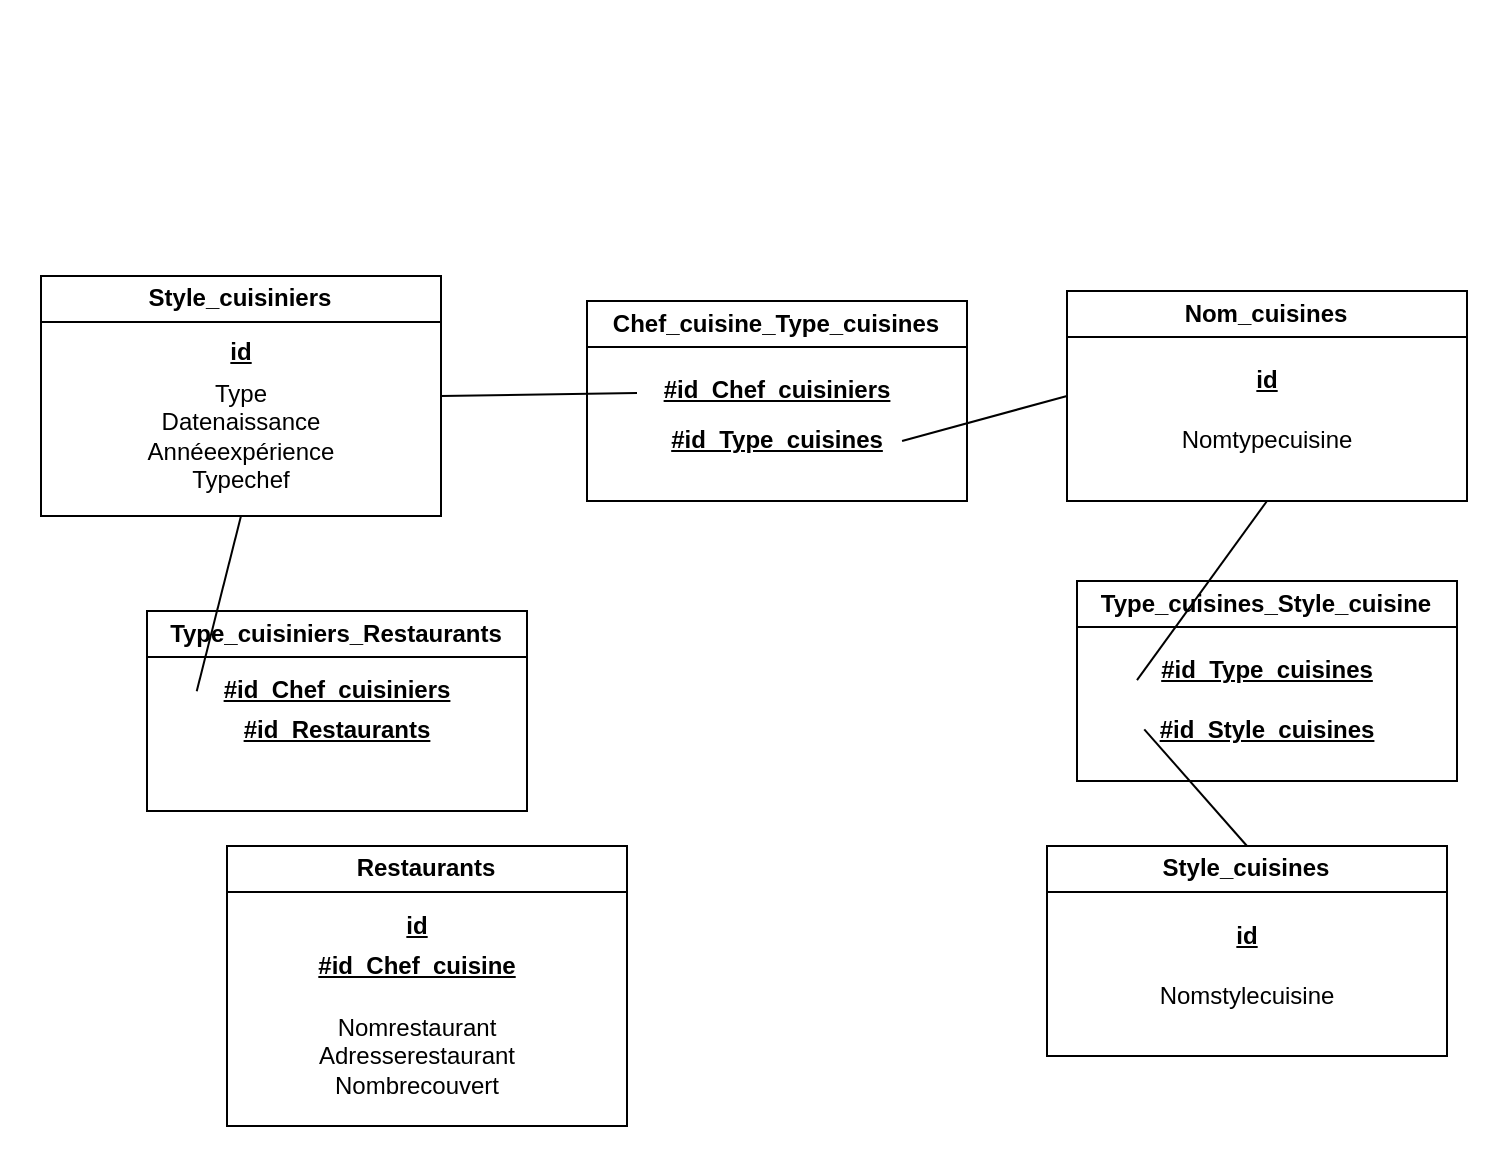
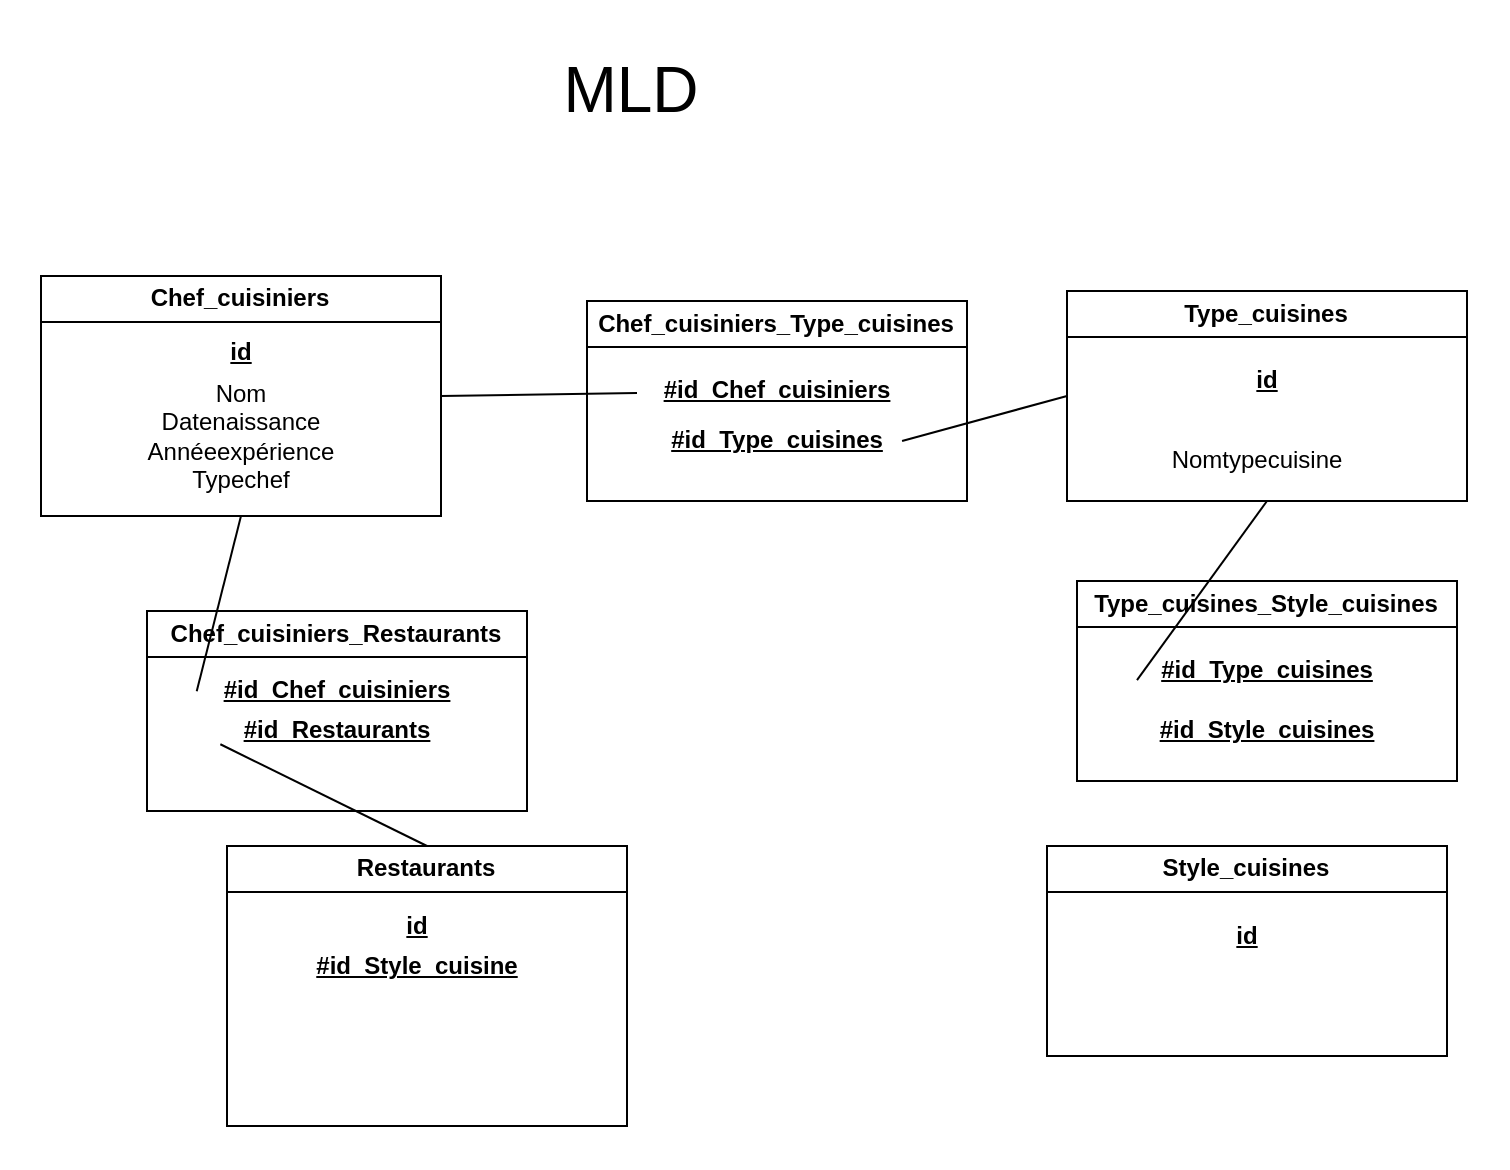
none -> (631, 91)
(241, 299) -> (241, 299)
(1267, 315) -> (1267, 315)
(777, 325) -> (777, 325)
(242, 437) -> (242, 437)
(1267, 441) -> (1257, 461)
(1267, 605) -> (1267, 605)
(337, 635) -> (337, 635)
none -> (285, 776)
(1220, 816) -> none
(418, 967) -> (418, 967)
(1247, 996) -> none
(417, 1056) -> none
